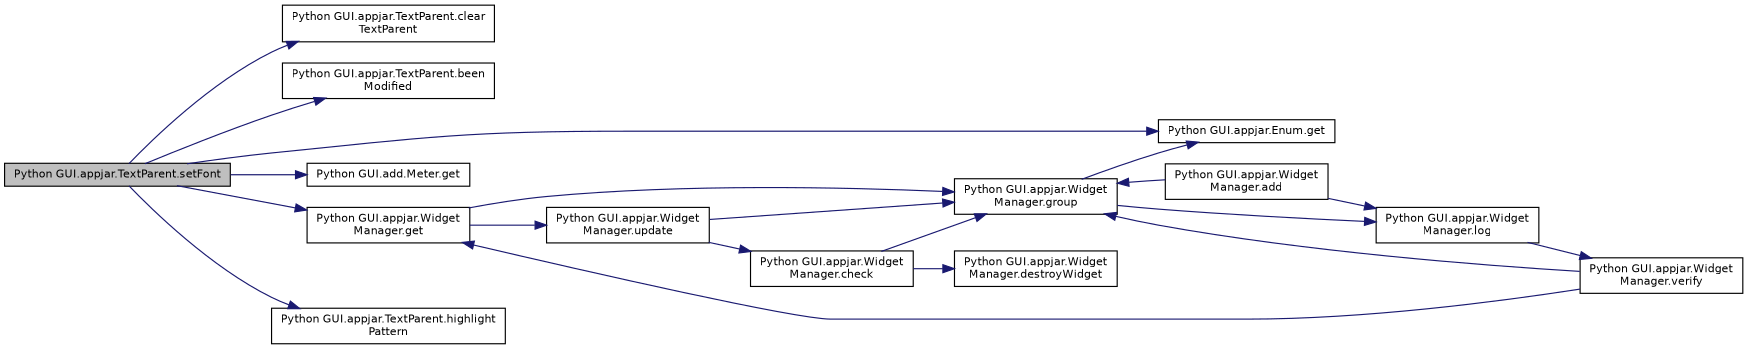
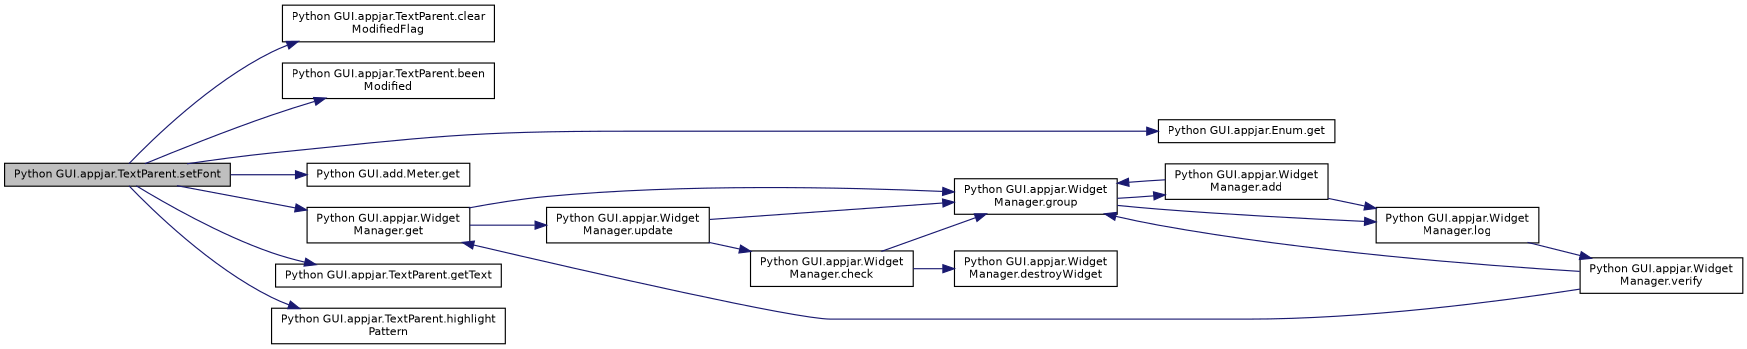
(388, 23) -> (388, 23)
(1134, 161) -> (1136, 197)
none -> (388, 276)
